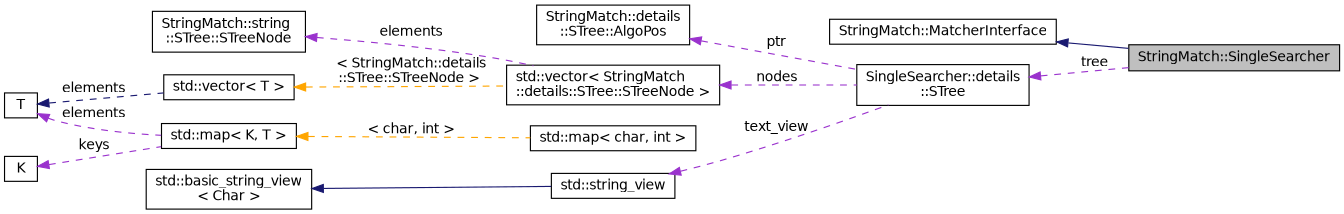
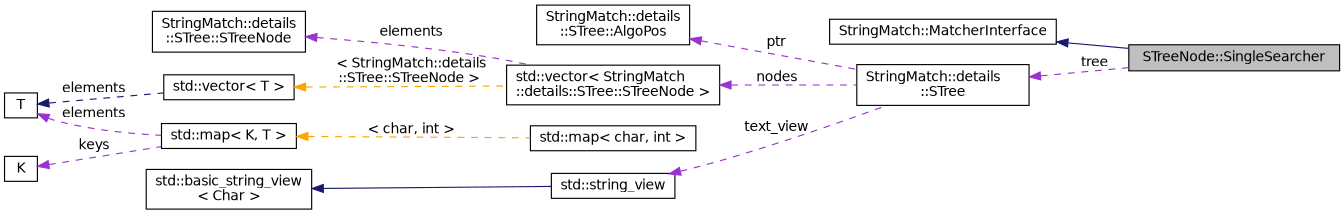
(229, 32) -> (229, 32)
(1234, 58) -> (1234, 58)
(943, 85) -> (943, 85)
